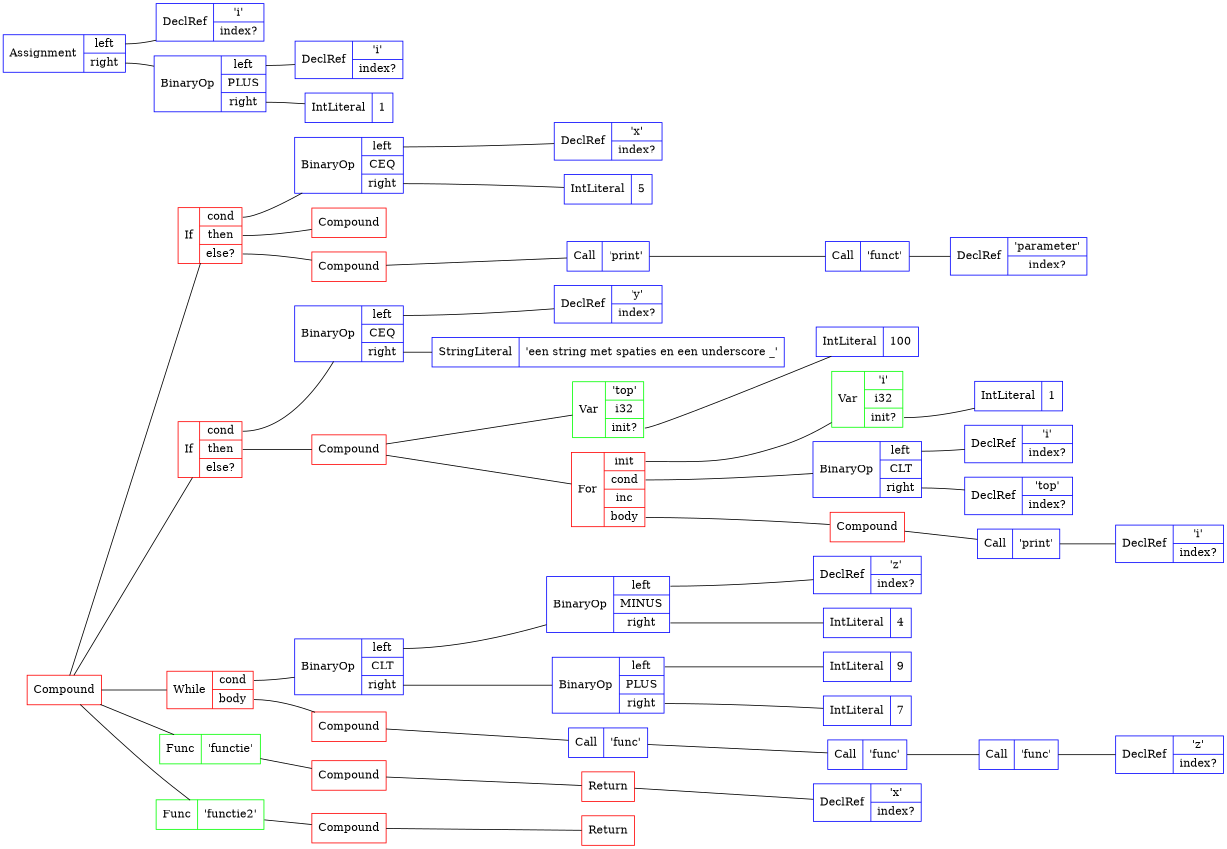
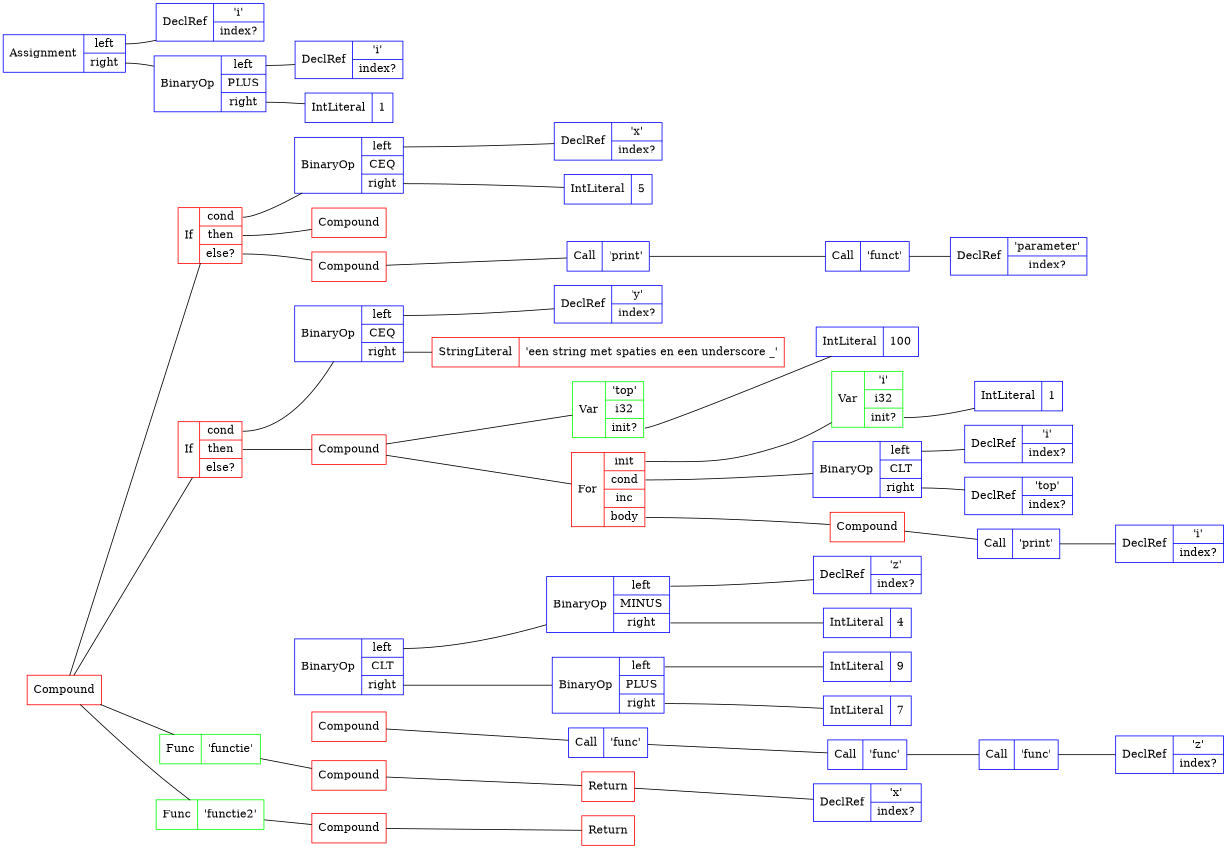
(608, 352) -> (608, 352)
(210, 690) -> none
